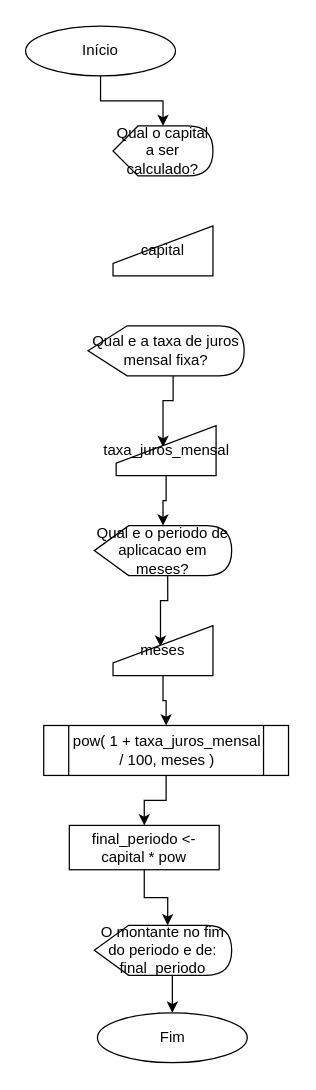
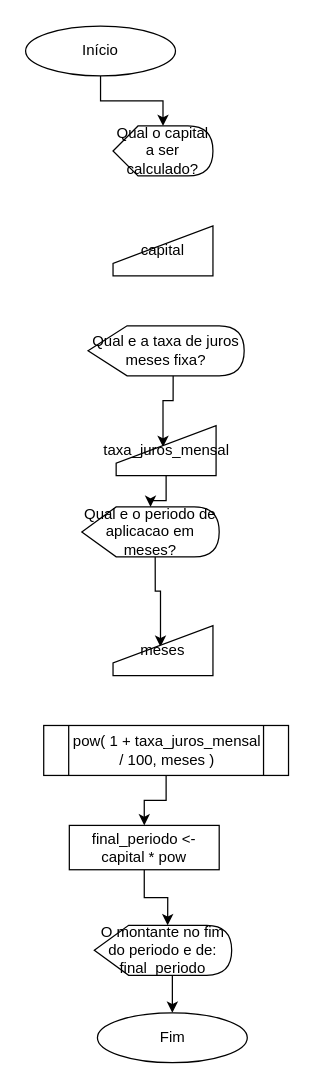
(166, 351) -> (166, 351)
(163, 551) -> (151, 532)
(163, 698) -> none
